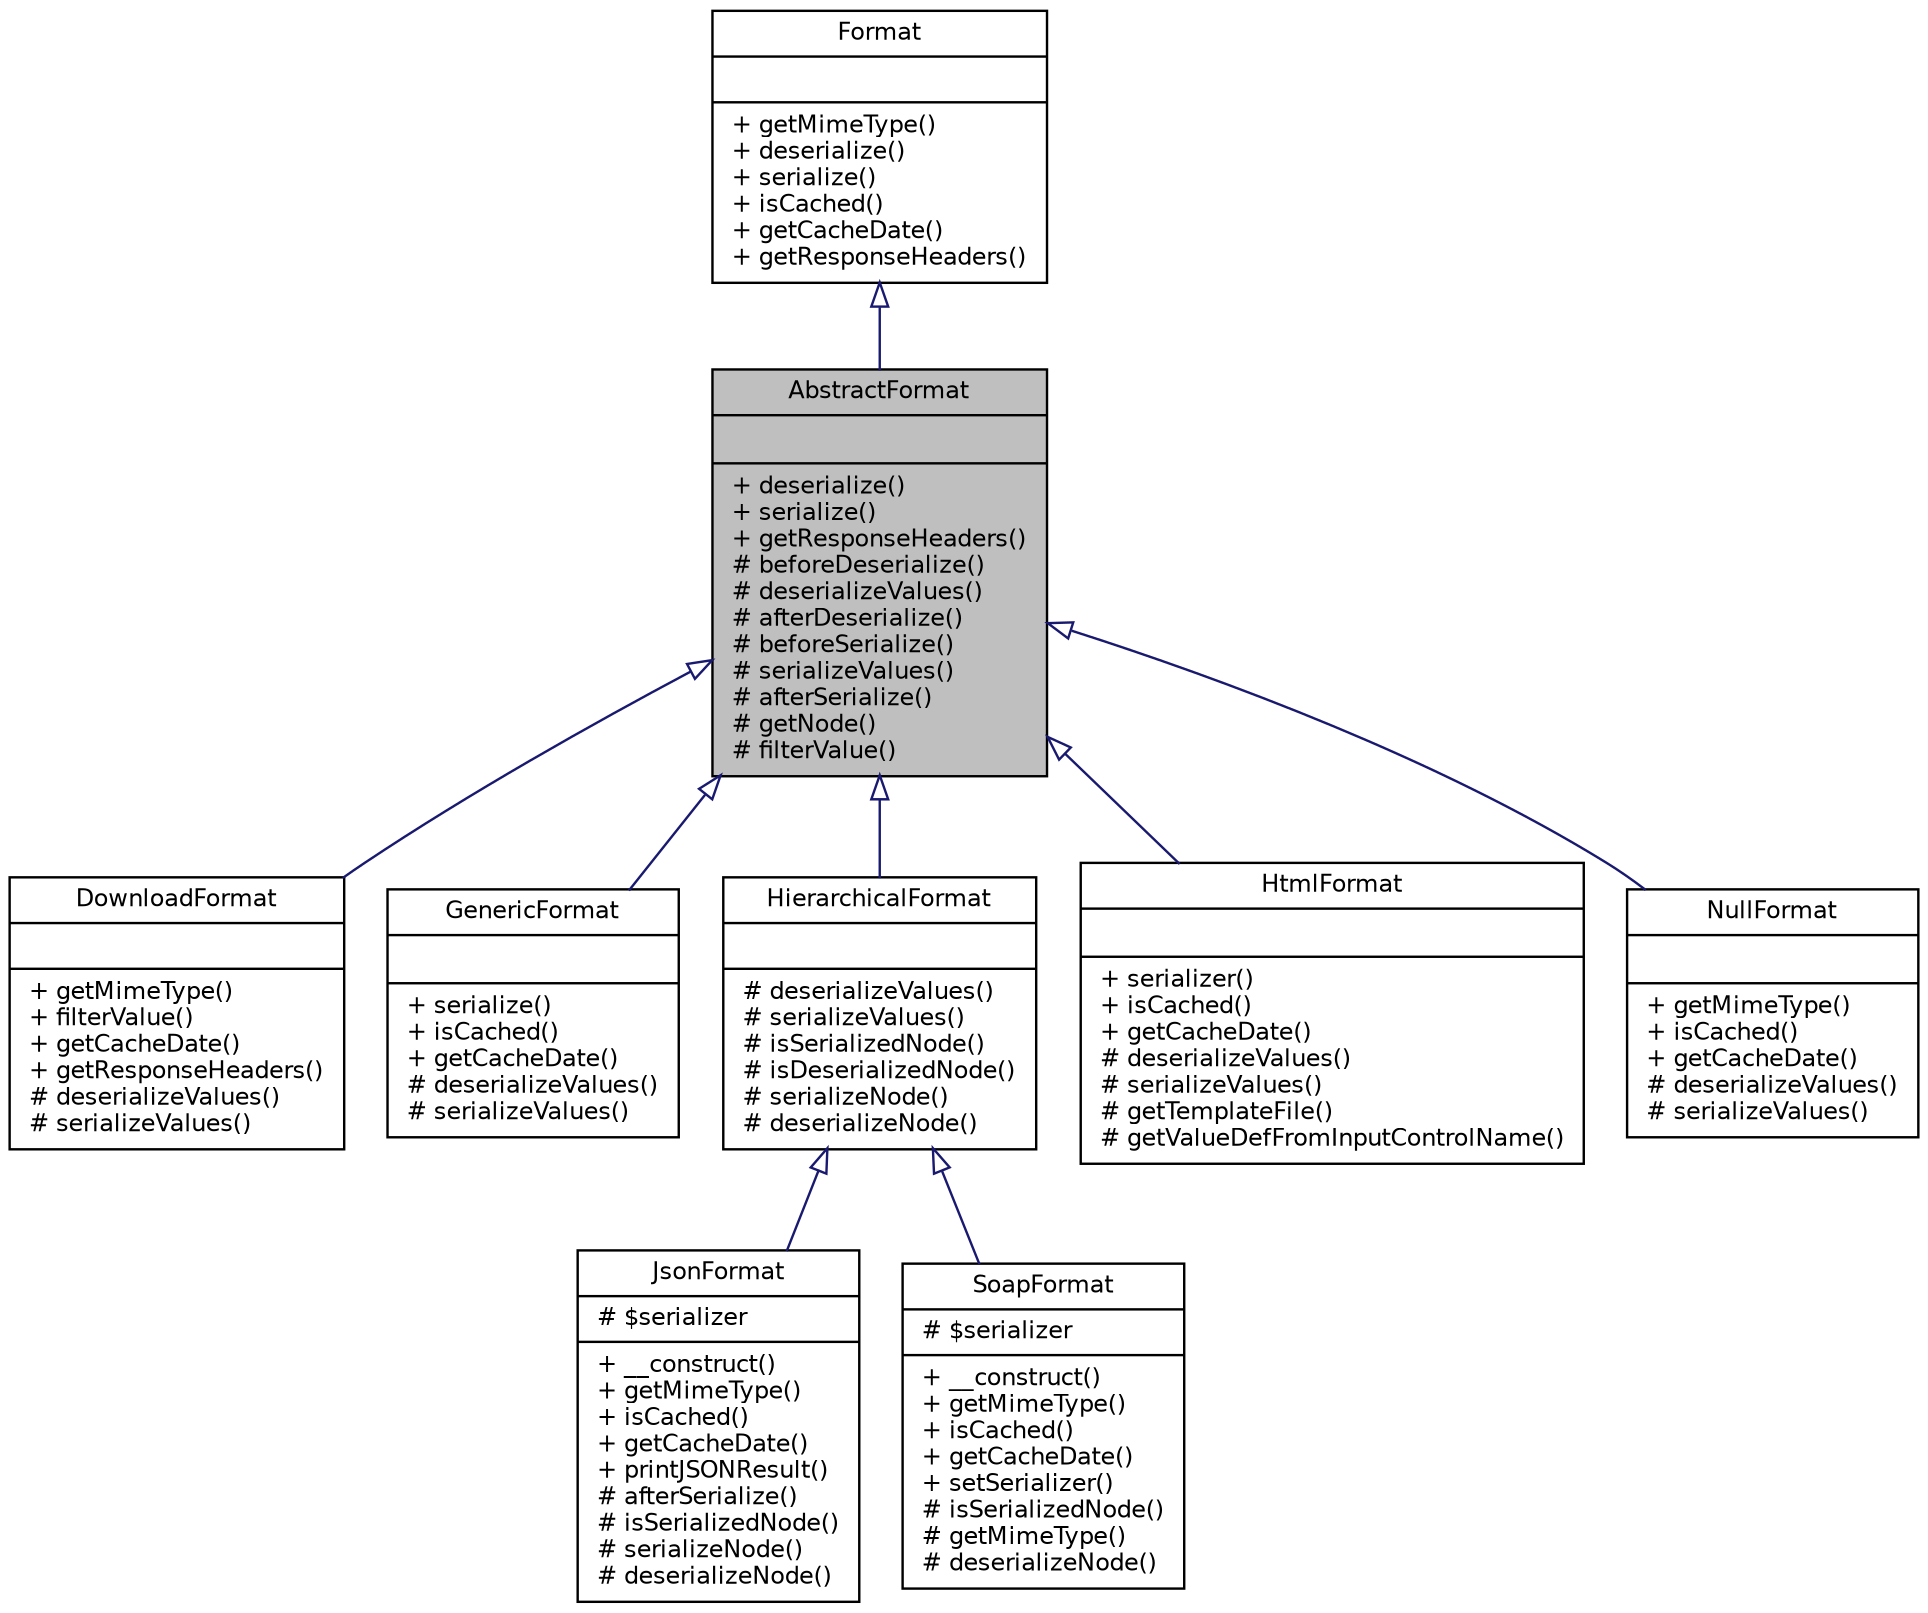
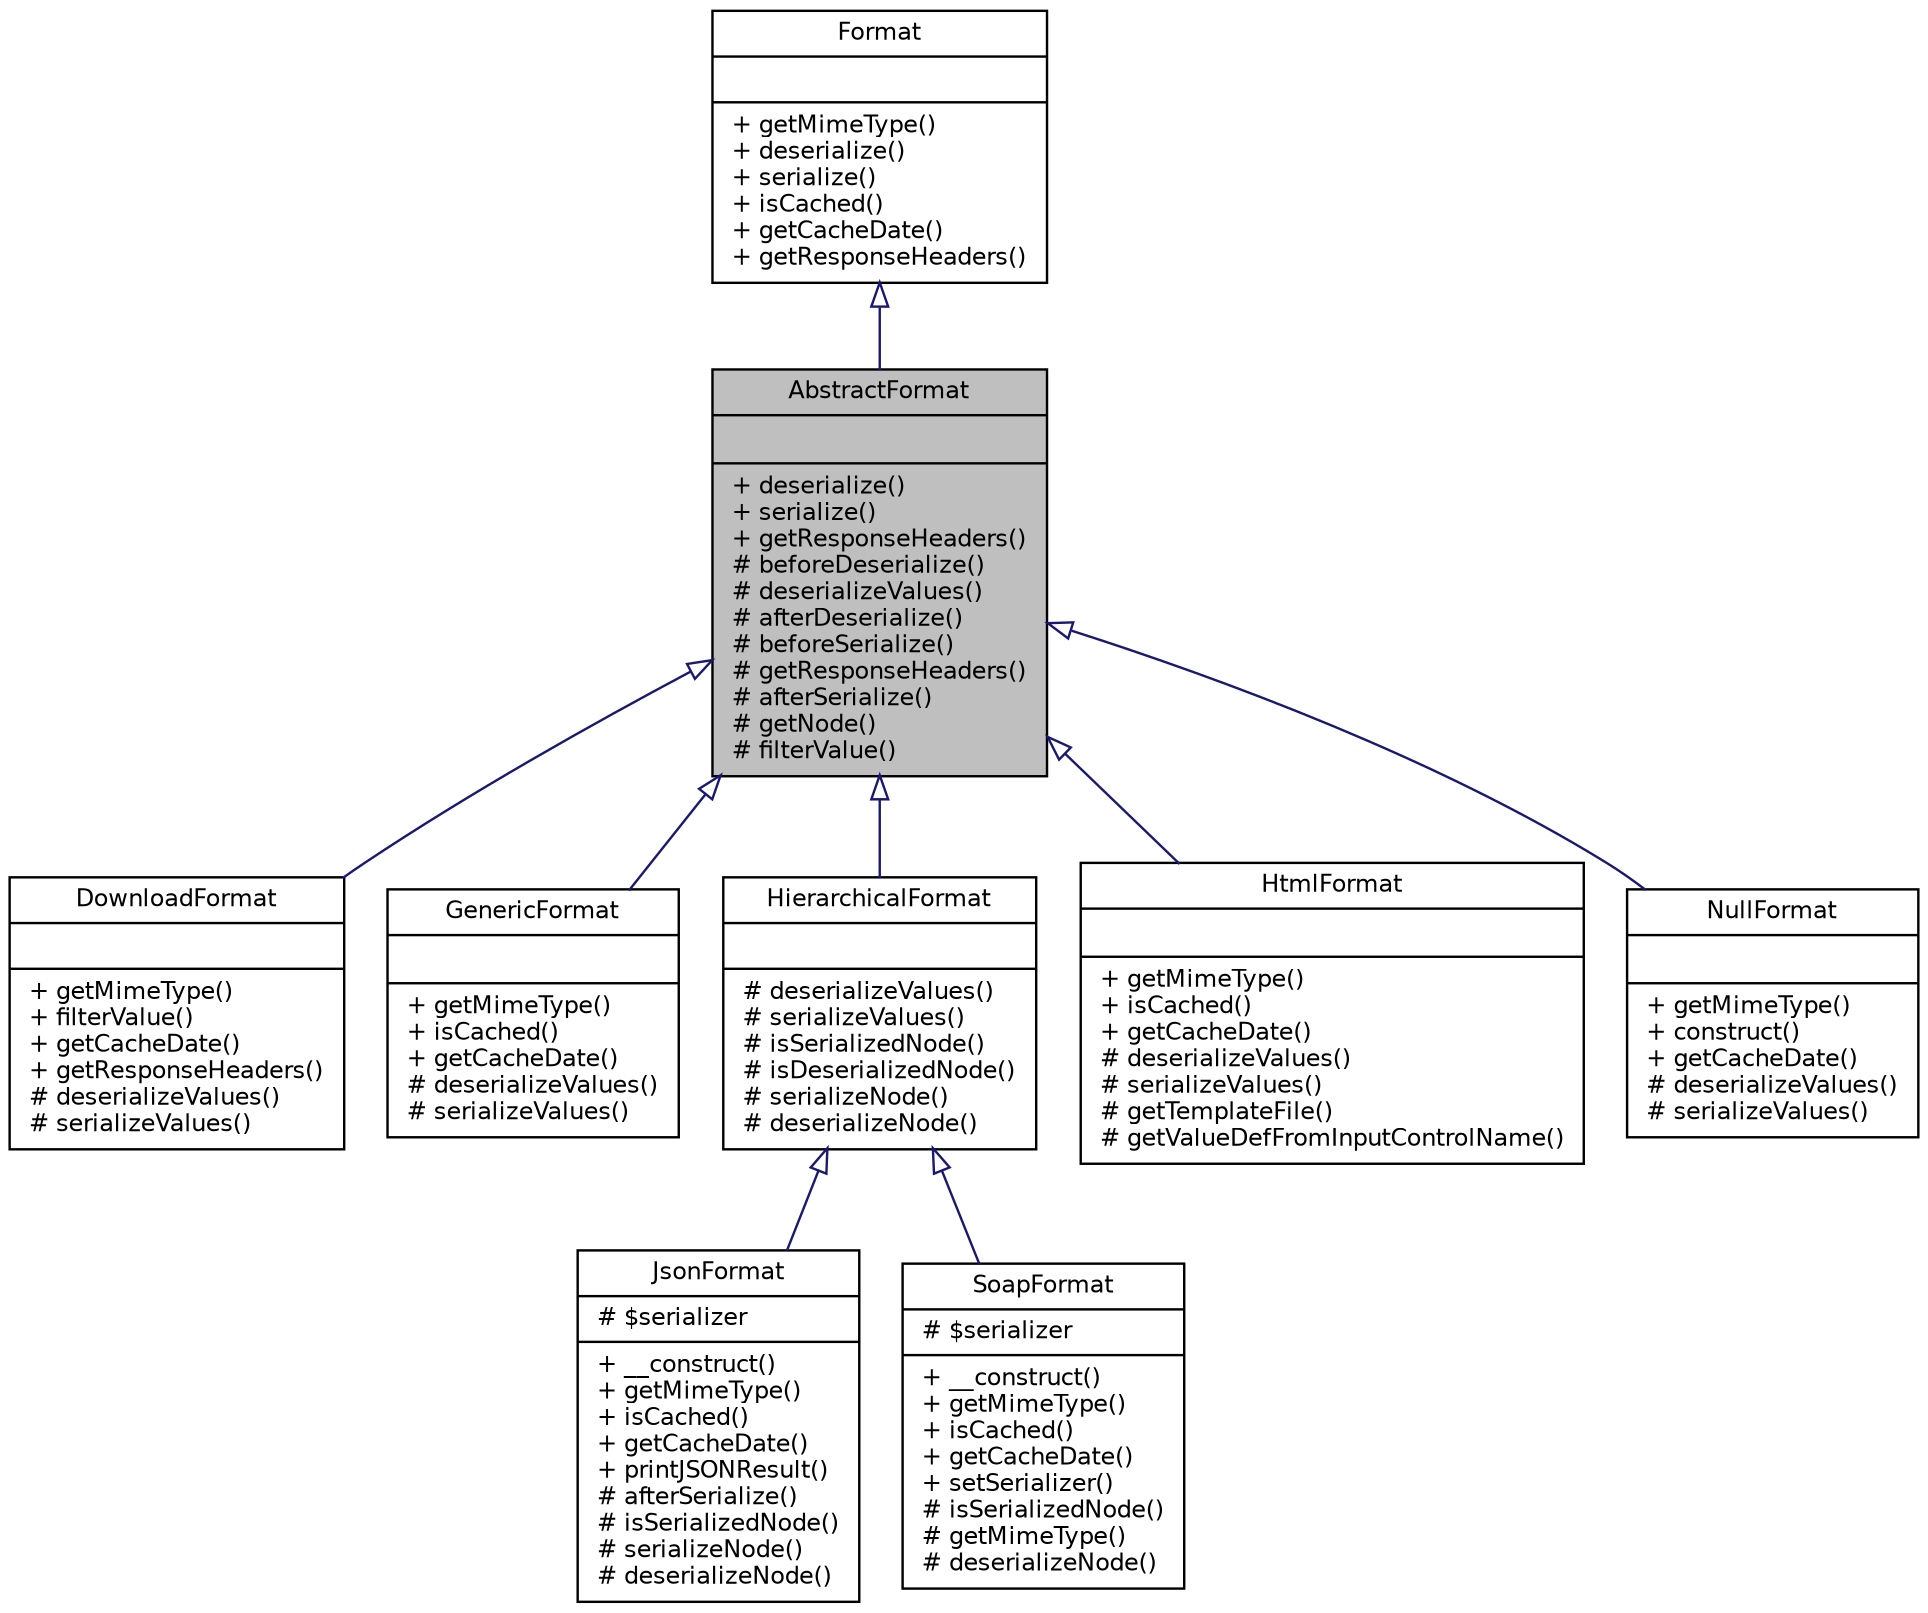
(844, 672) -> (880, 672)
(1177, 980) -> (1202, 980)
(480, 1006) -> (509, 1006)
(1723, 1033) -> (1723, 1033)
